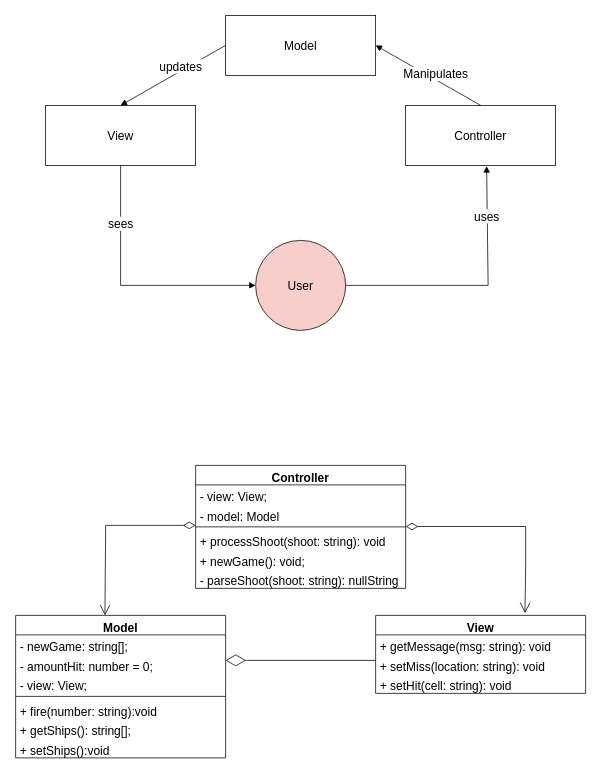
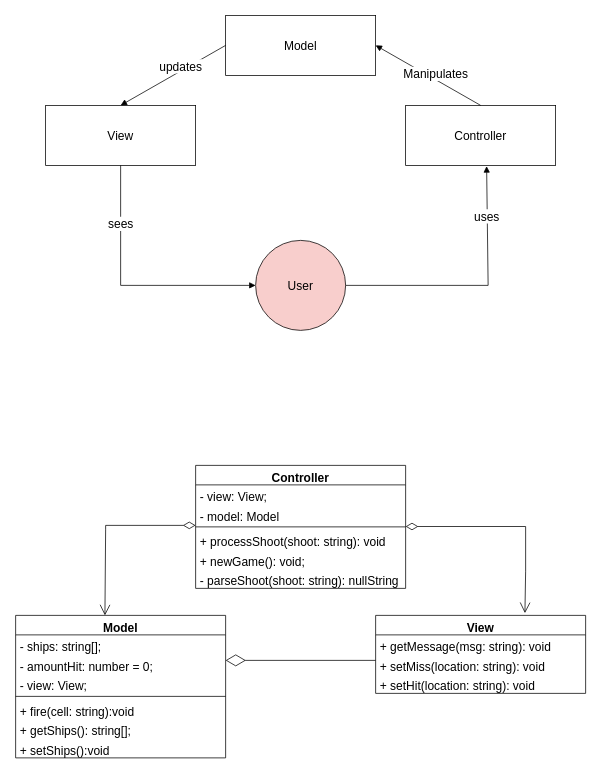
(79, 647) -> (71, 647)
(458, 686) -> (471, 686)
(99, 712) -> (89, 712)
